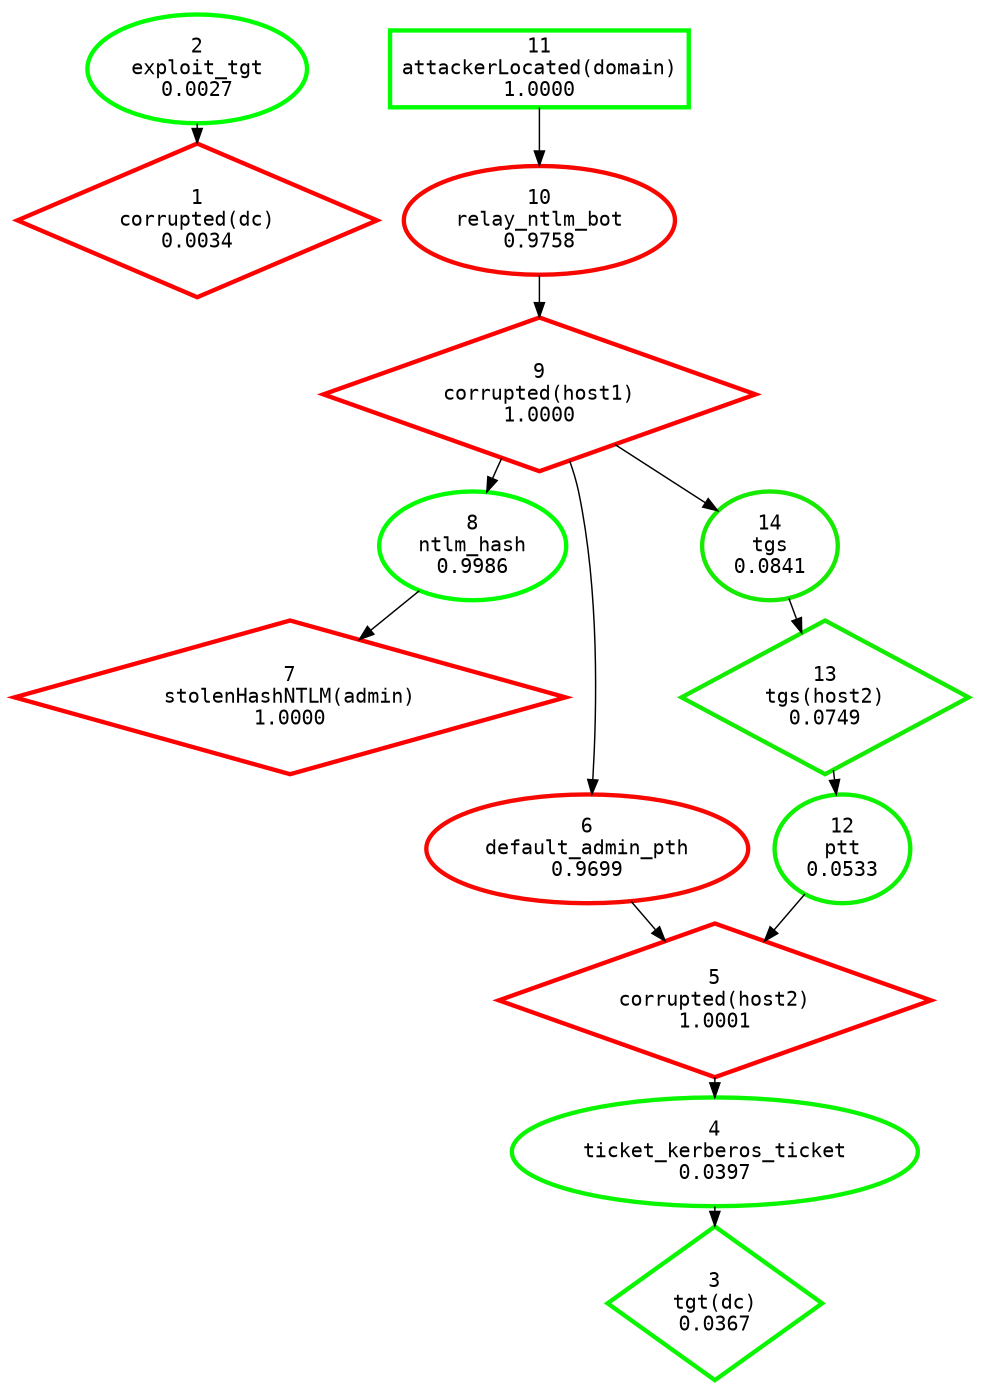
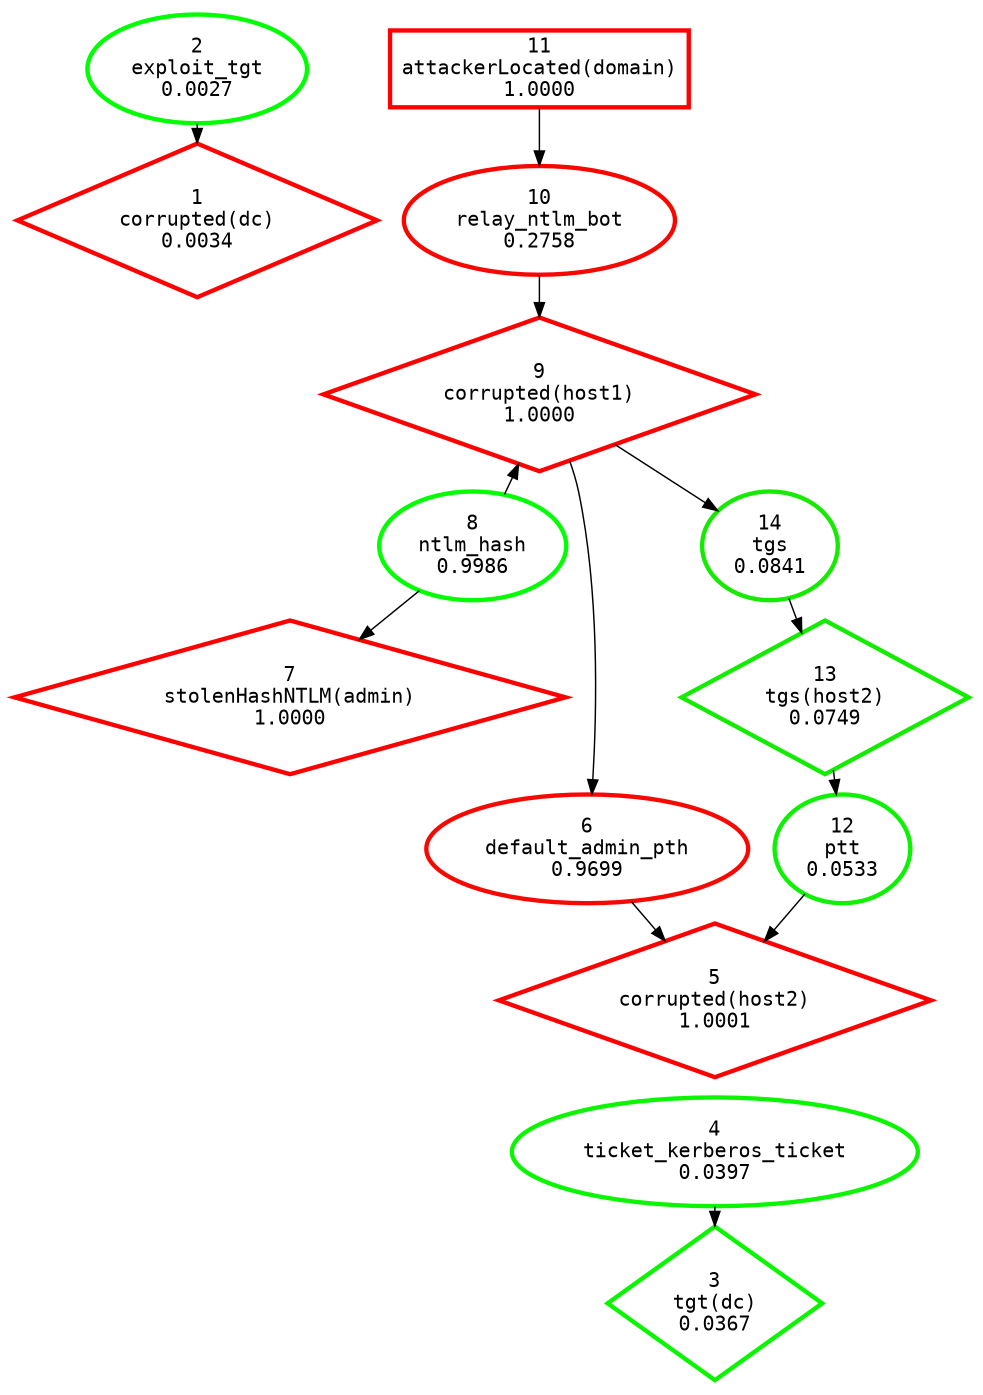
(539, 69) -> (539, 69)
(539, 220) -> (539, 220)
(497, 468) -> (509, 486)
(715, 1080) -> none
